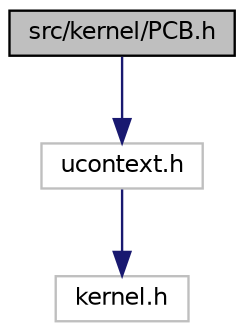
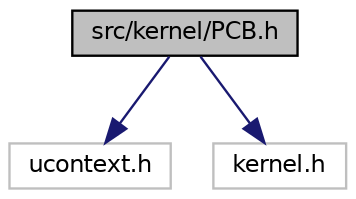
(122, 220) -> (225, 90)
